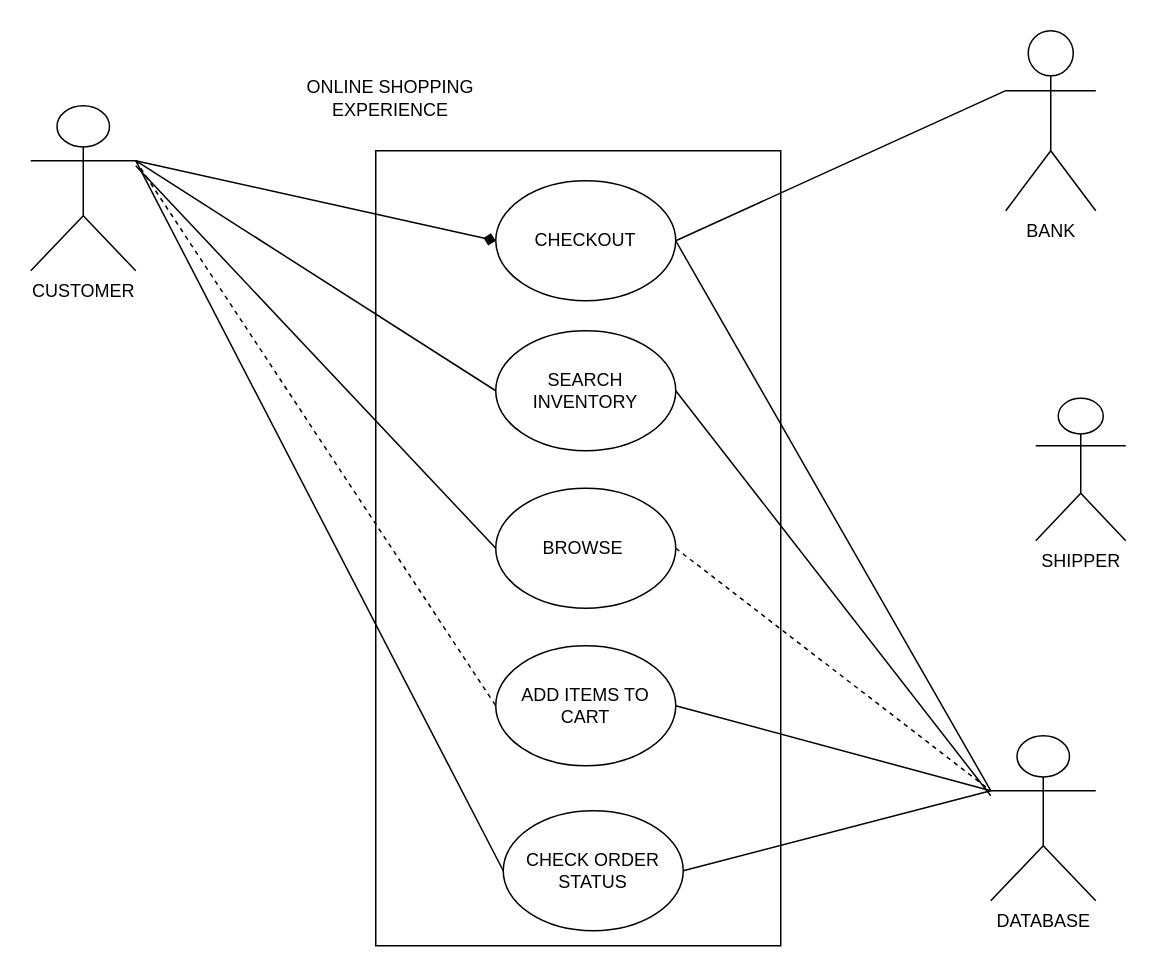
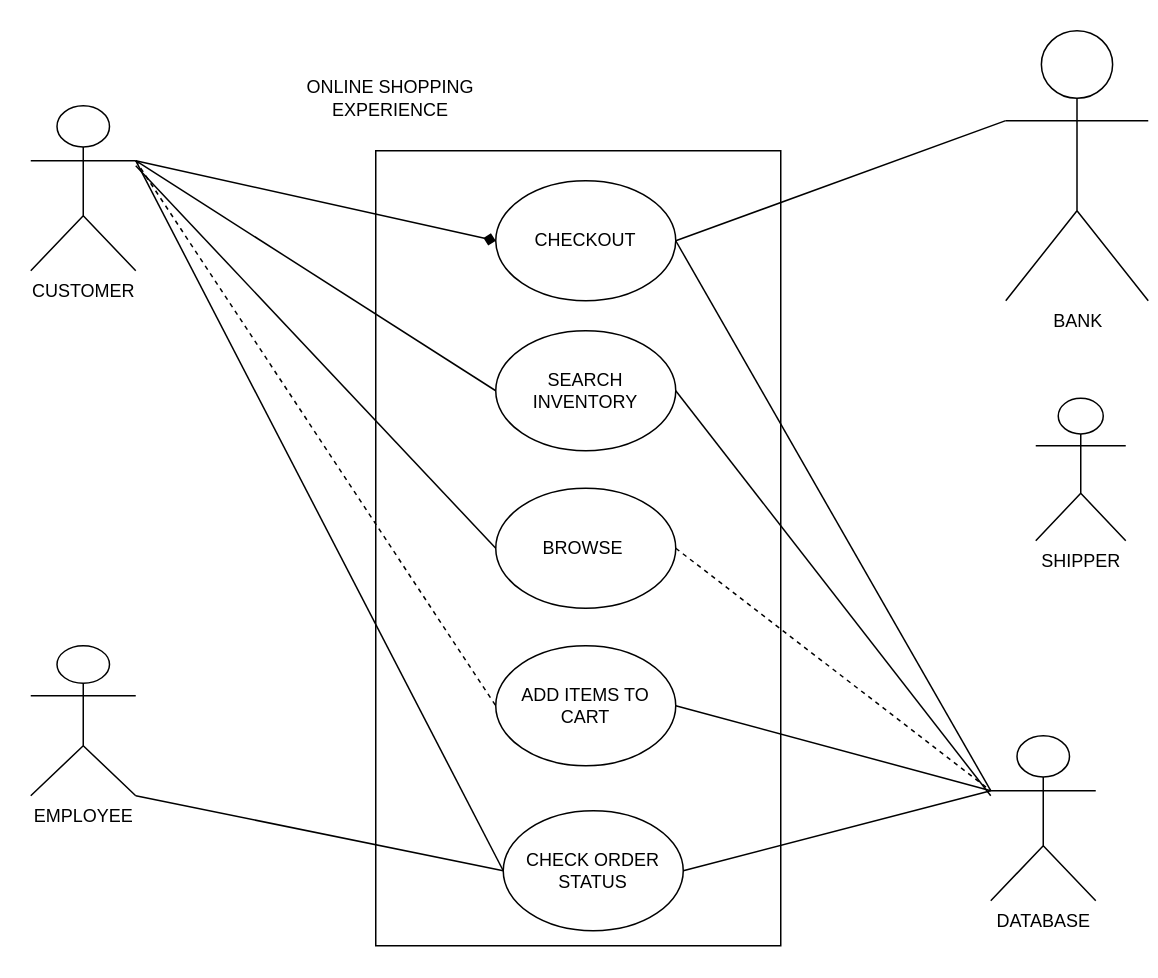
(1051, 121) -> (1077, 166)
none -> (83, 721)
none -> (319, 833)
